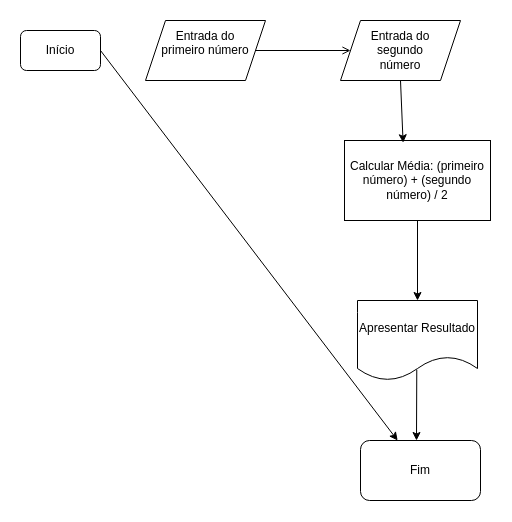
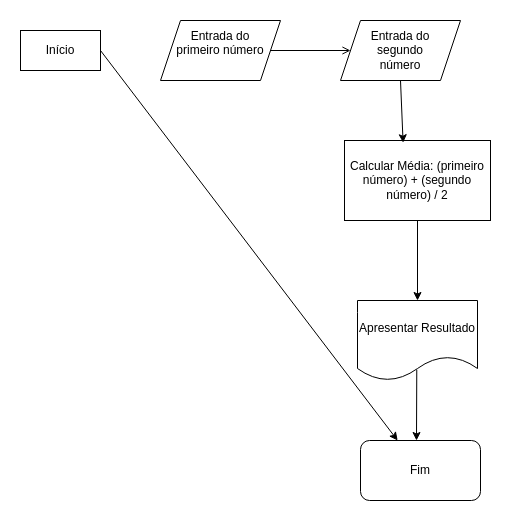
(61, 51) -> (61, 51)
(206, 51) -> (221, 51)
